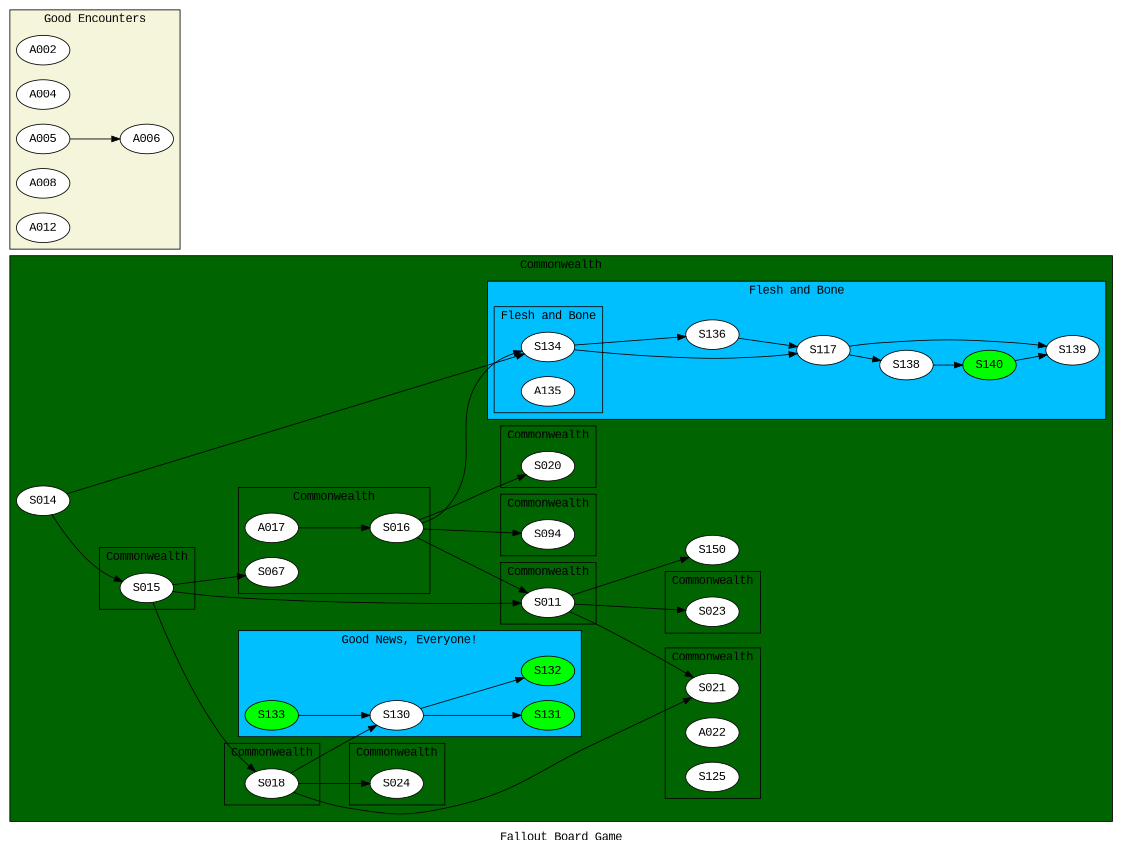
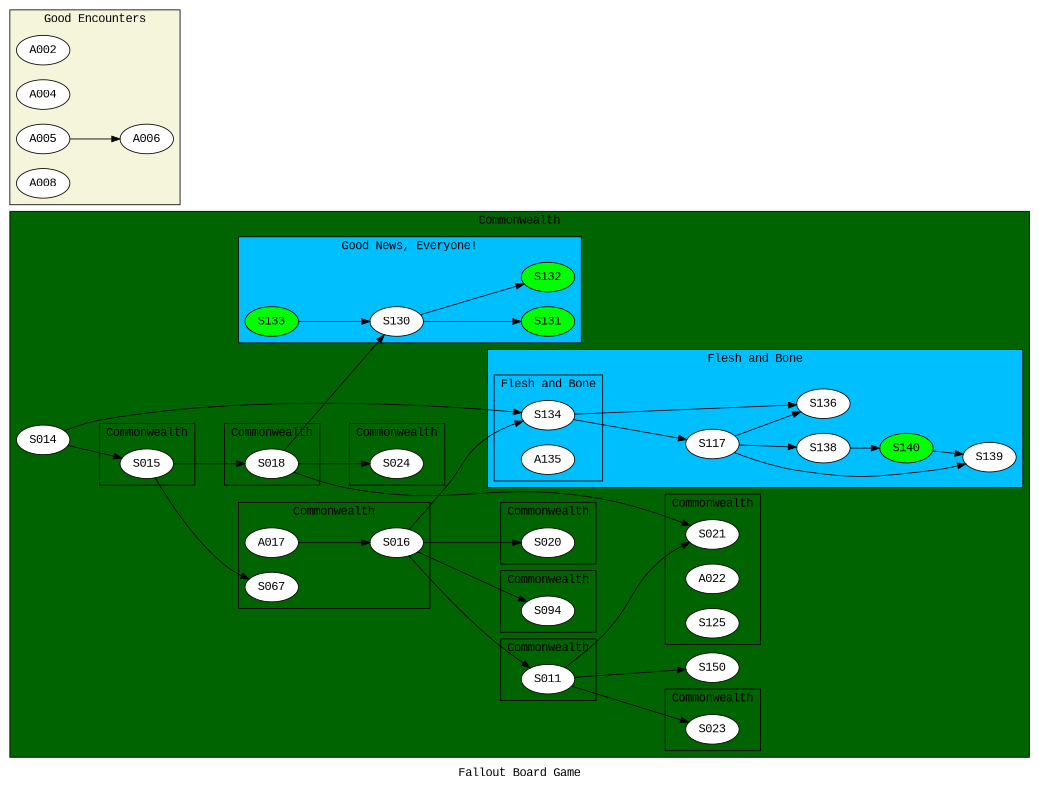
(43, 228) -> none
(764, 342) -> (764, 425)
(343, 602) -> none
